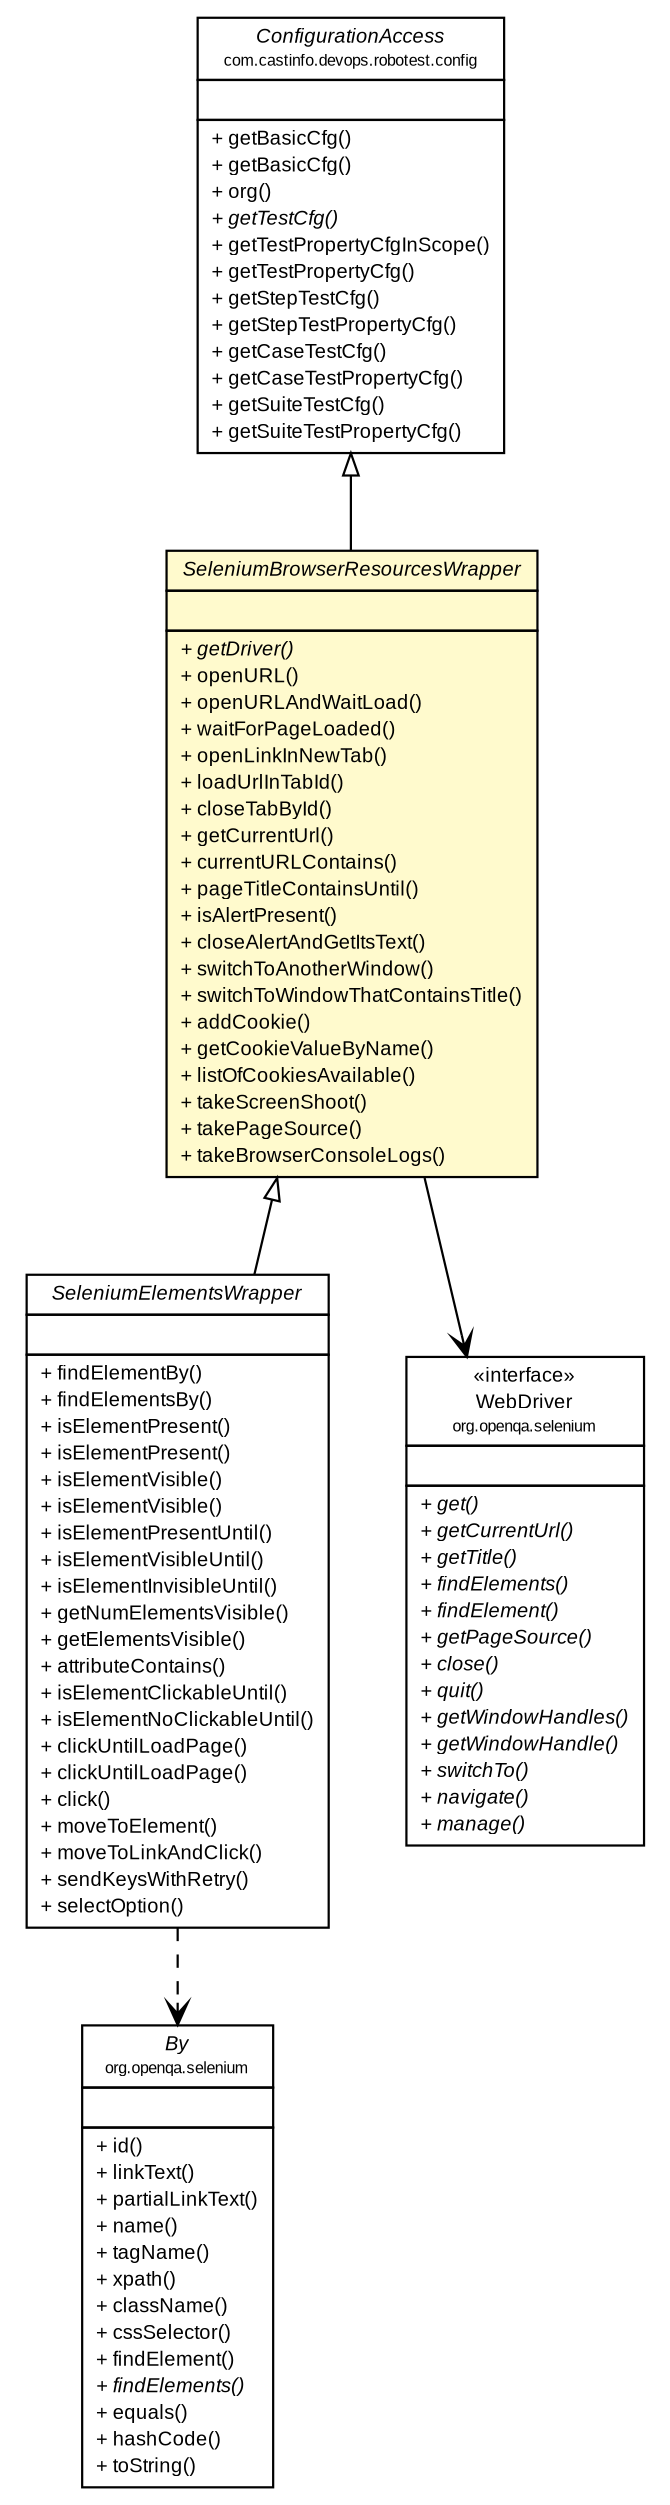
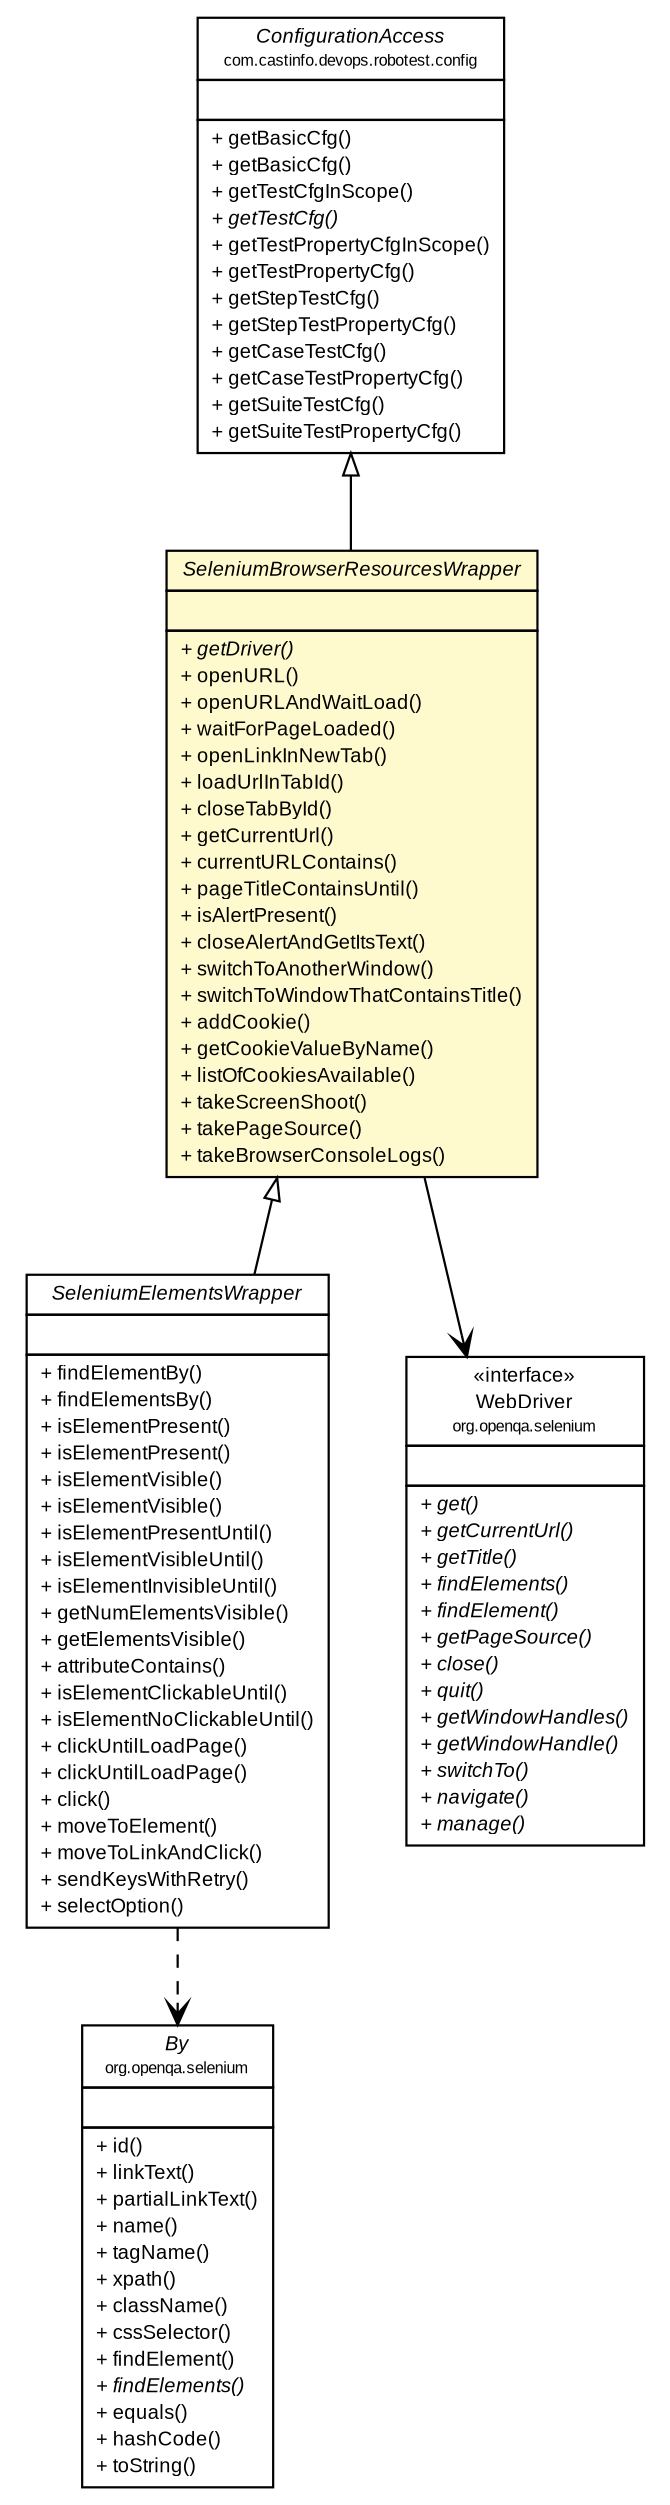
(242, 192) -> (313, 192)
